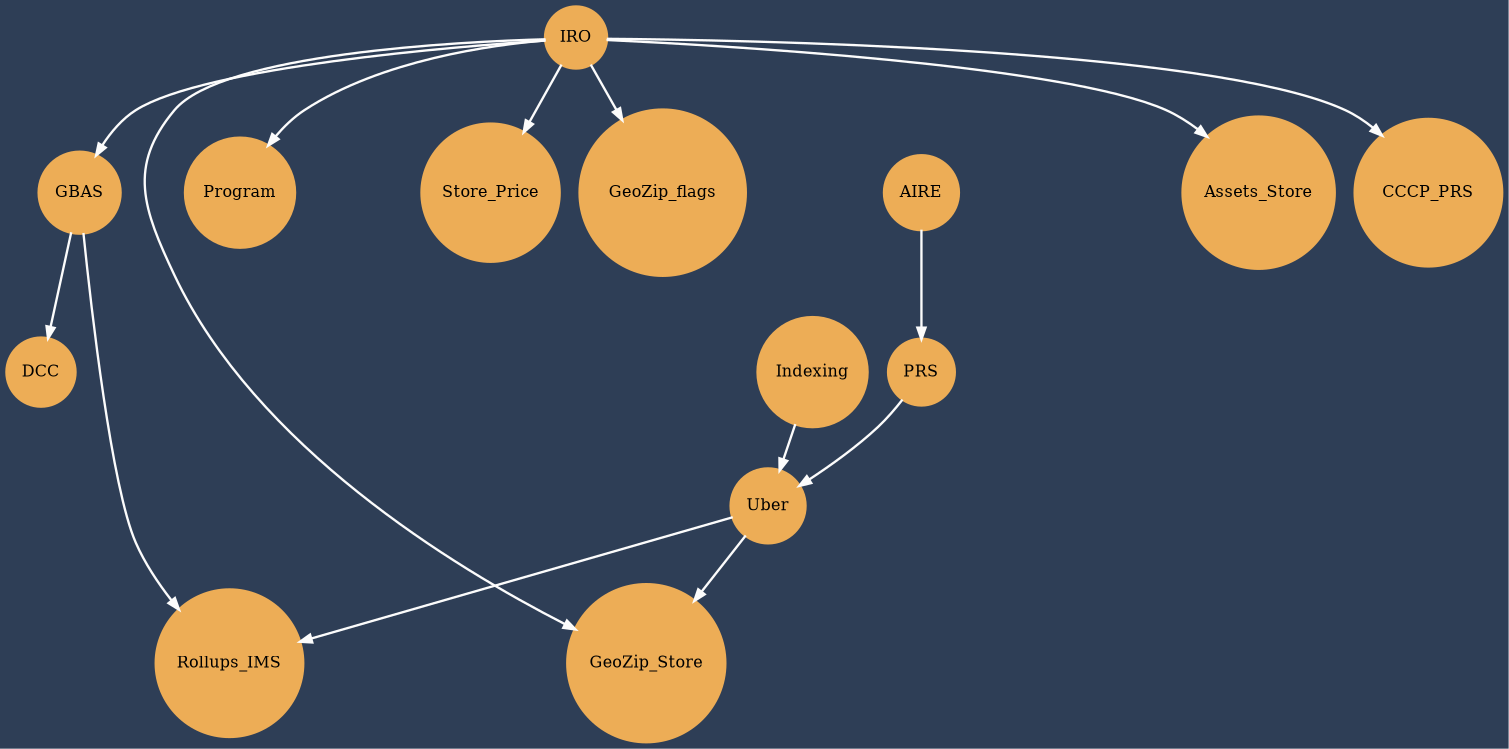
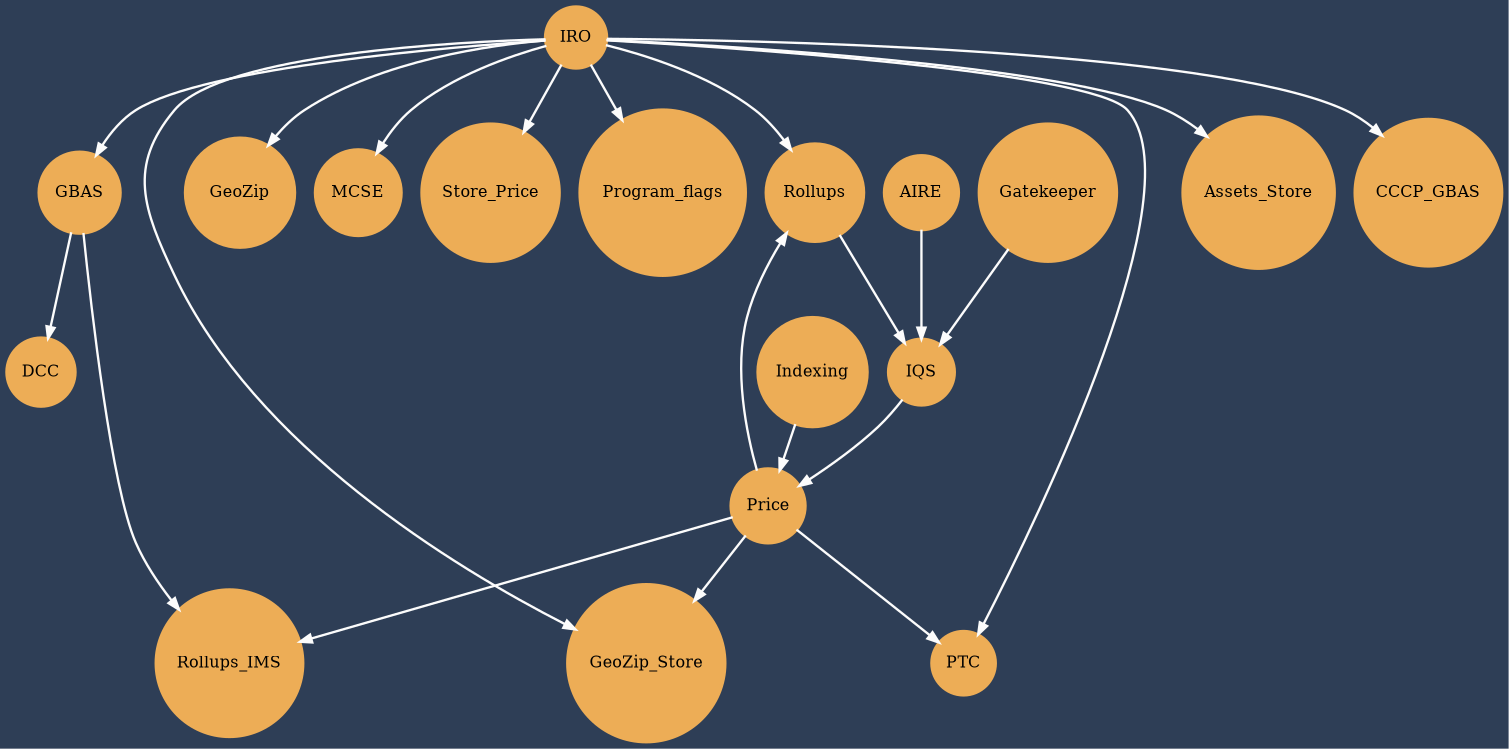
(240, 193) -> (240, 193)
none -> (358, 193)
(663, 193) -> (663, 193)
none -> (815, 193)
none -> (1048, 193)
(1428, 193) -> (1428, 193)
(921, 372) -> (921, 372)
(768, 506) -> (768, 506)
none -> (964, 663)
